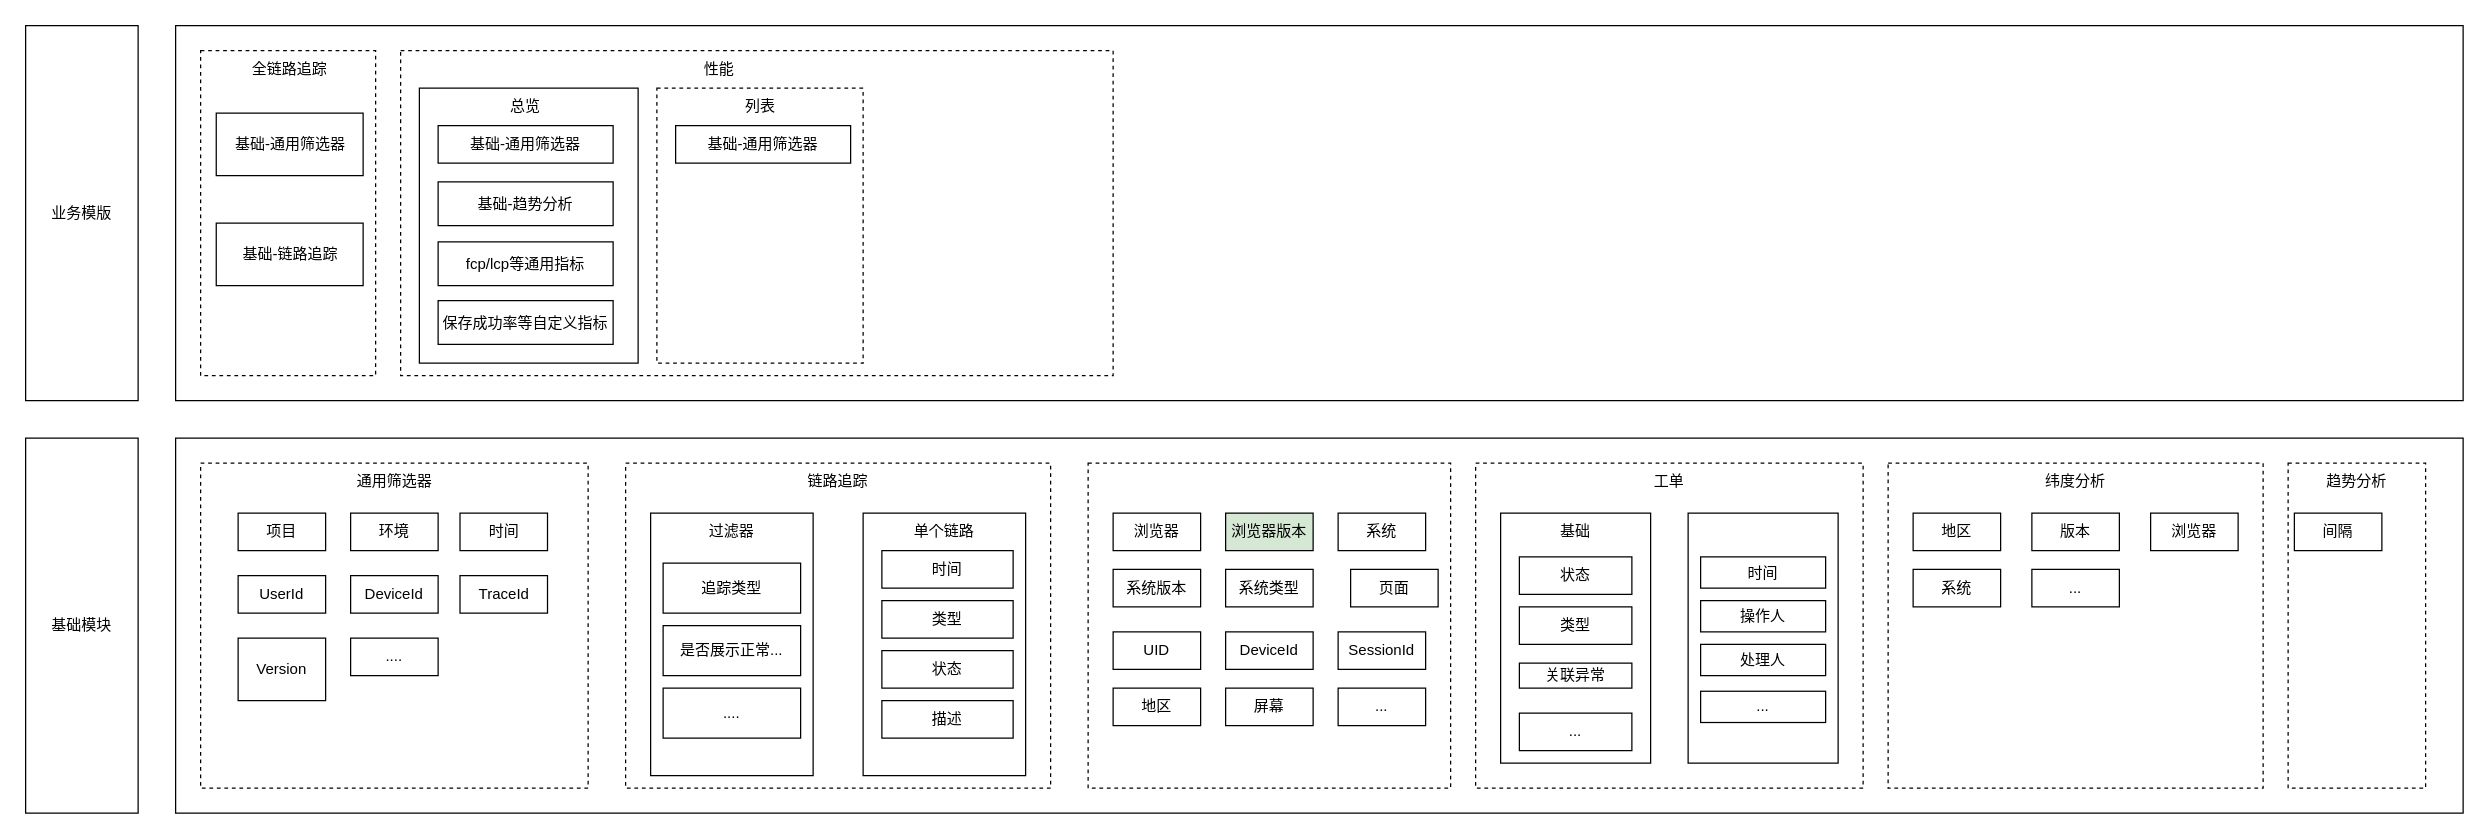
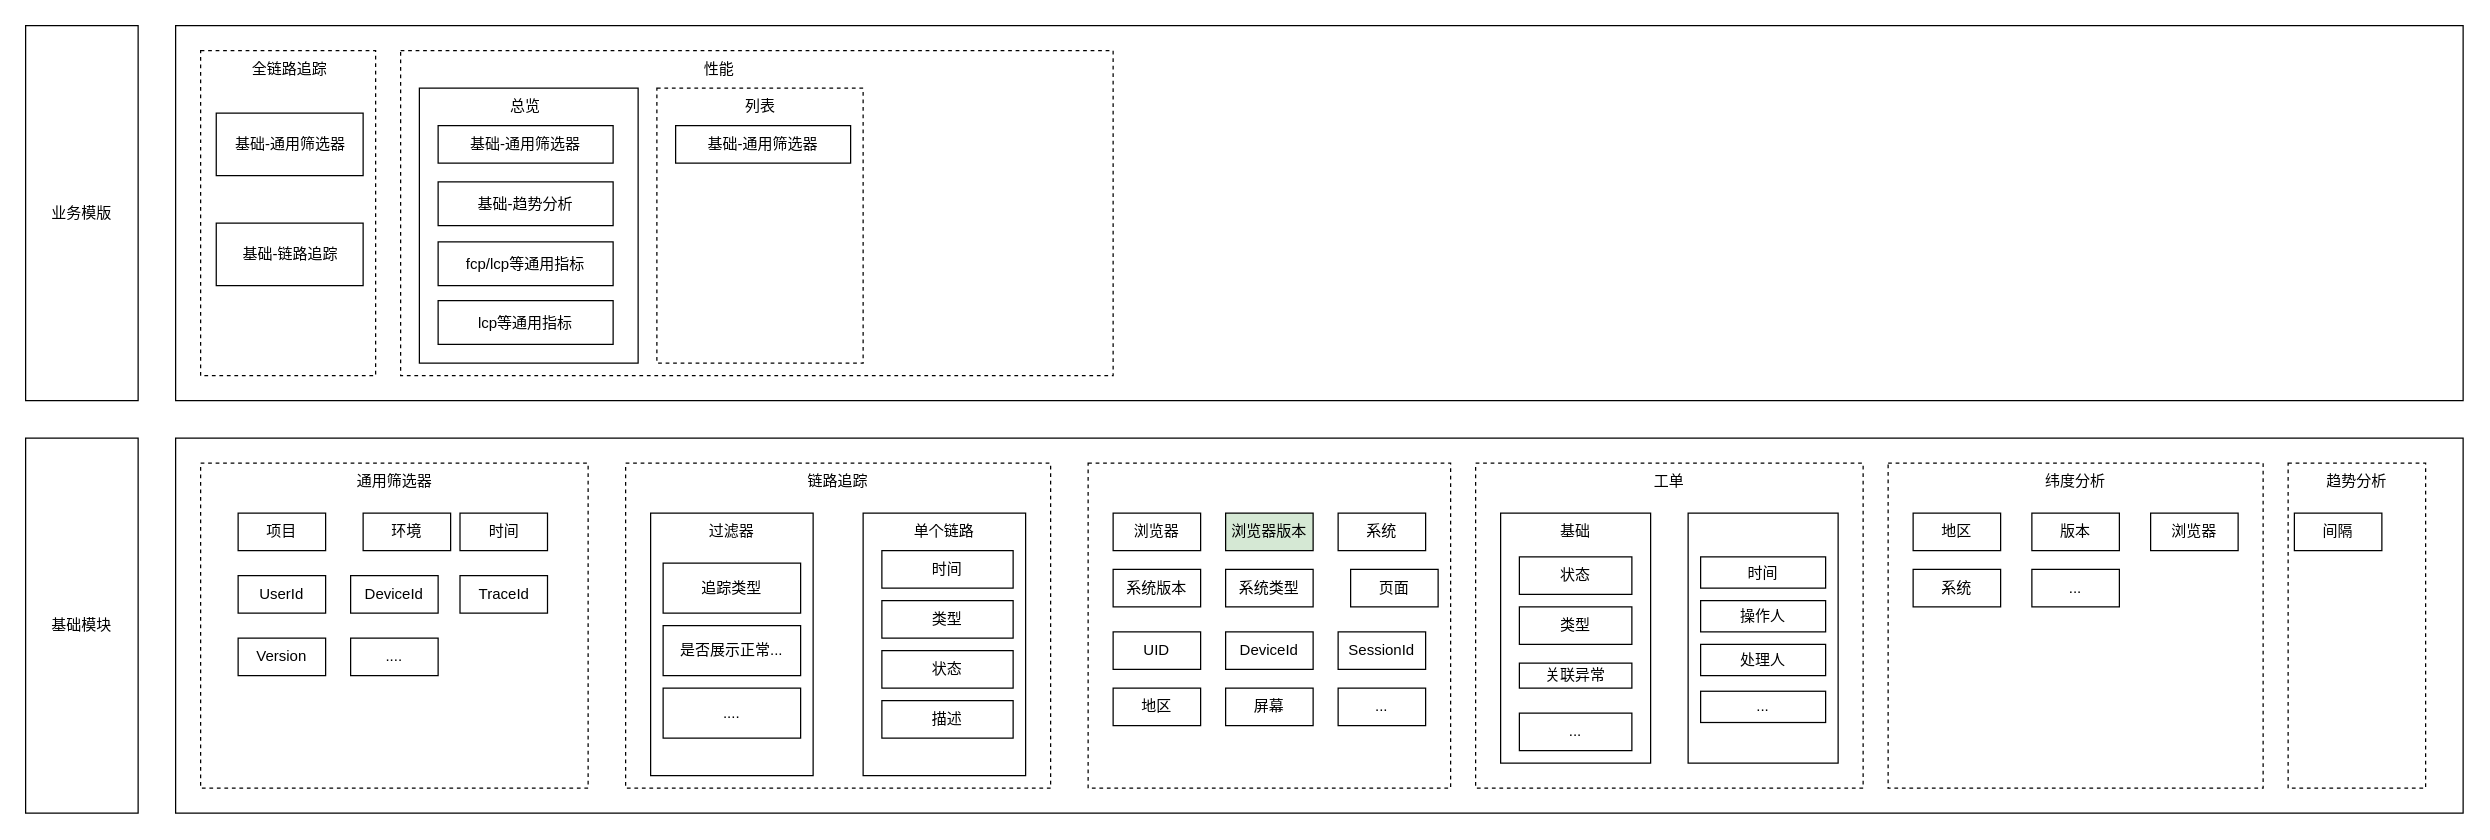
(526, 323) -> (526, 323)
(394, 532) -> (407, 532)
(282, 669) -> (282, 657)
